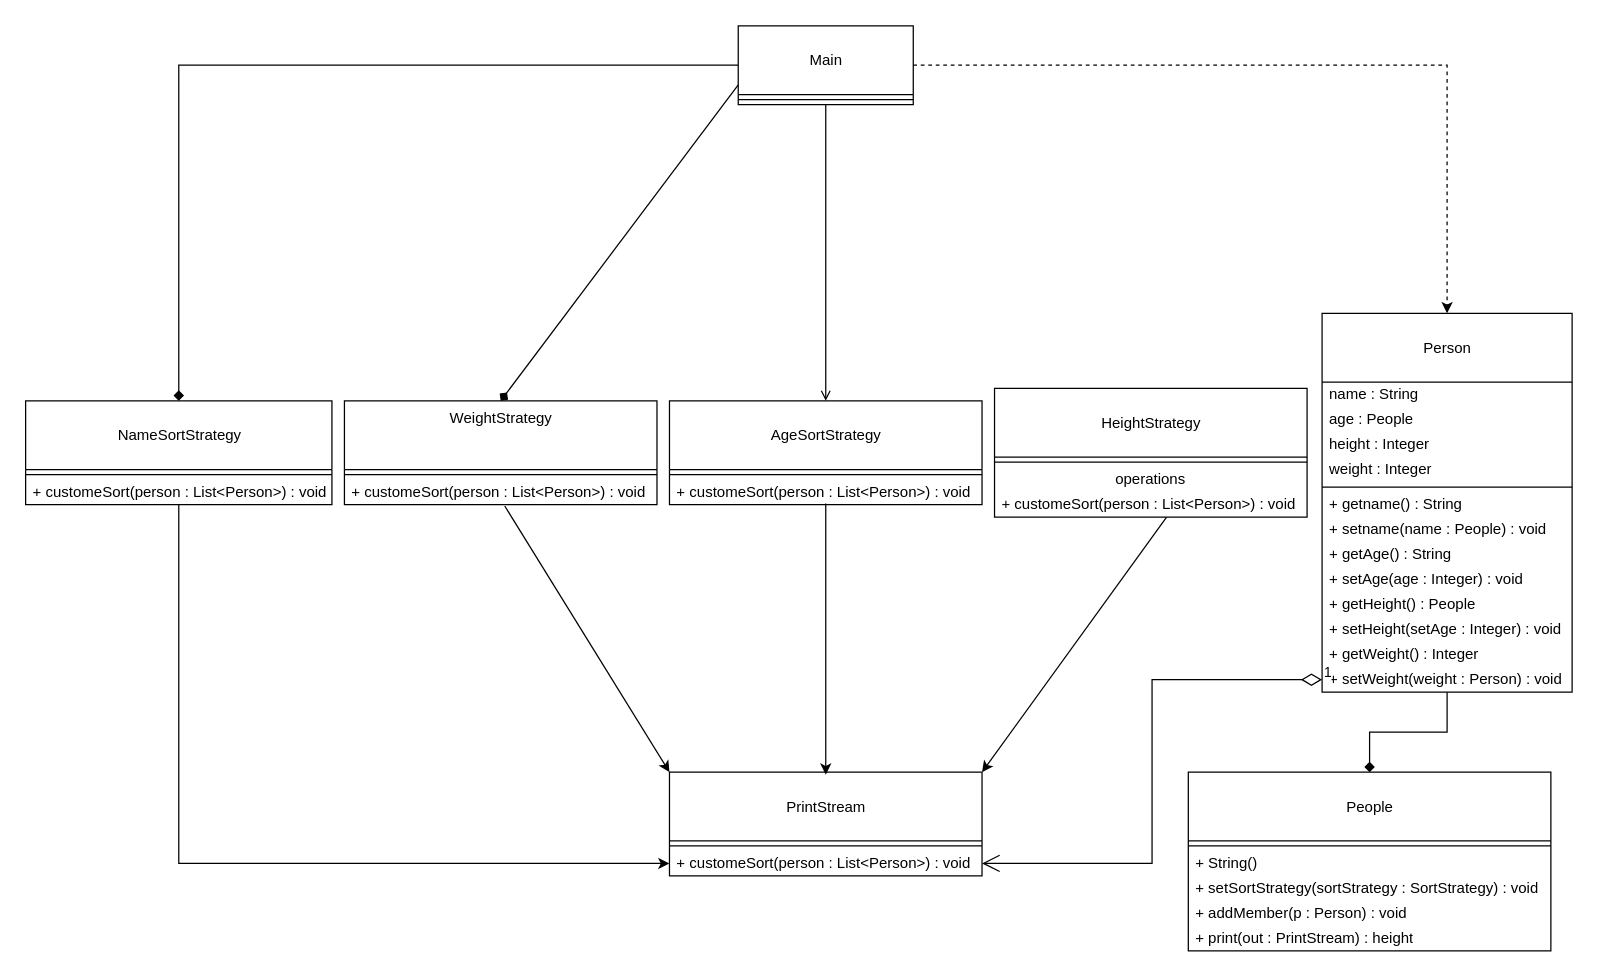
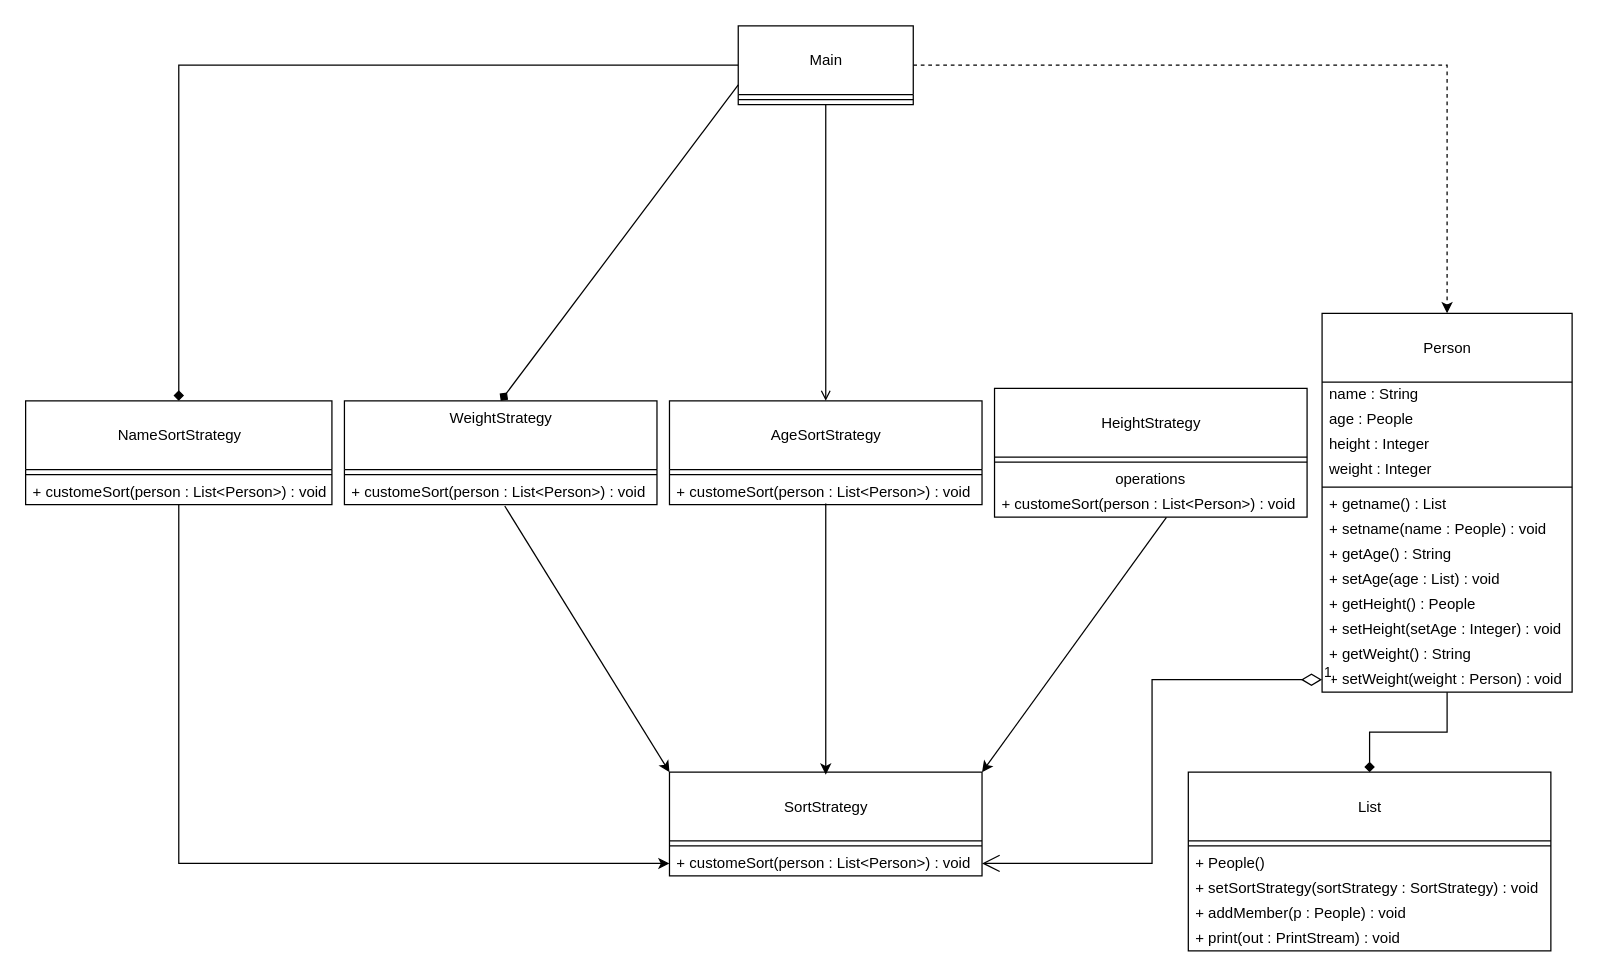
(1404, 504) -> (1395, 504)
(1440, 579) -> (1425, 579)
(1416, 654) -> (1410, 654)
(826, 790) -> (826, 790)
(1370, 790) -> (1370, 790)
(1234, 863) -> (1234, 863)
(1306, 913) -> (1304, 913)
(1323, 938) -> (1315, 938)
